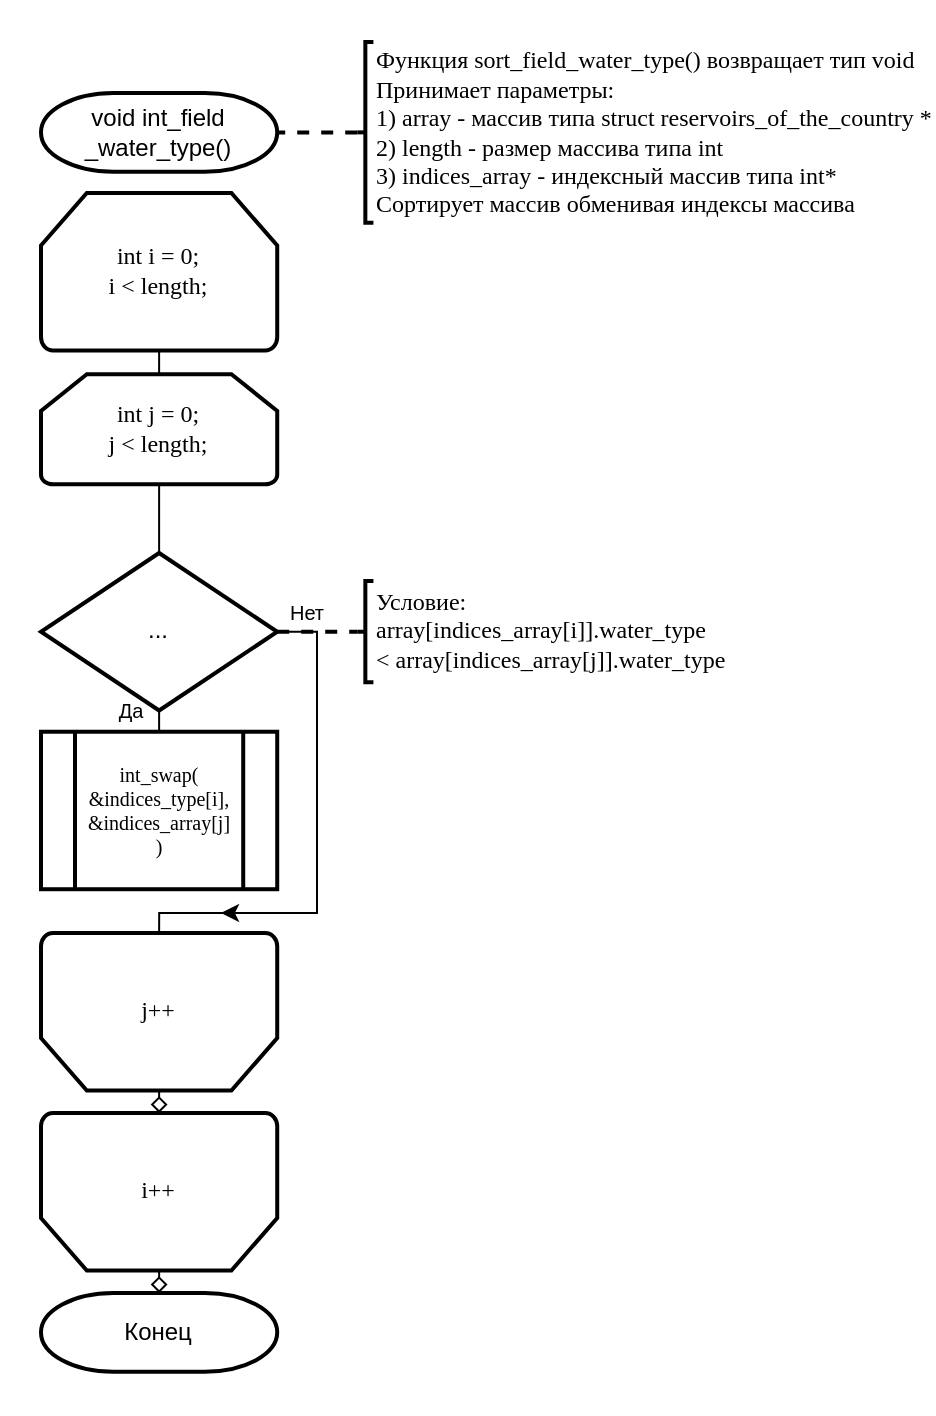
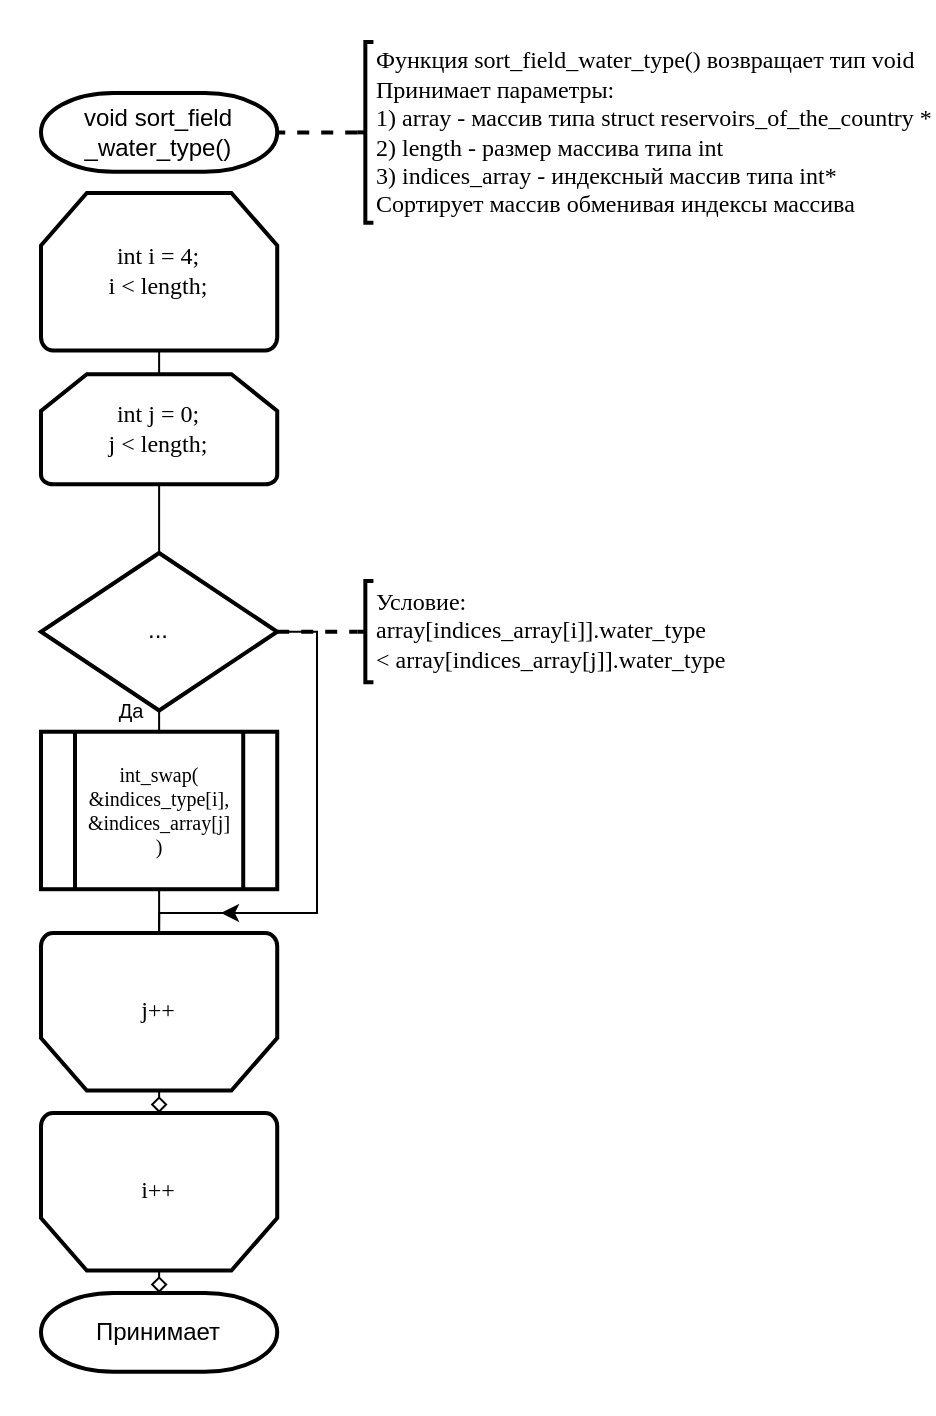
(159, 133) -> (159, 133)
(159, 271) -> (159, 271)
(307, 613) -> none
none -> (159, 898)
(159, 1333) -> (159, 1333)
